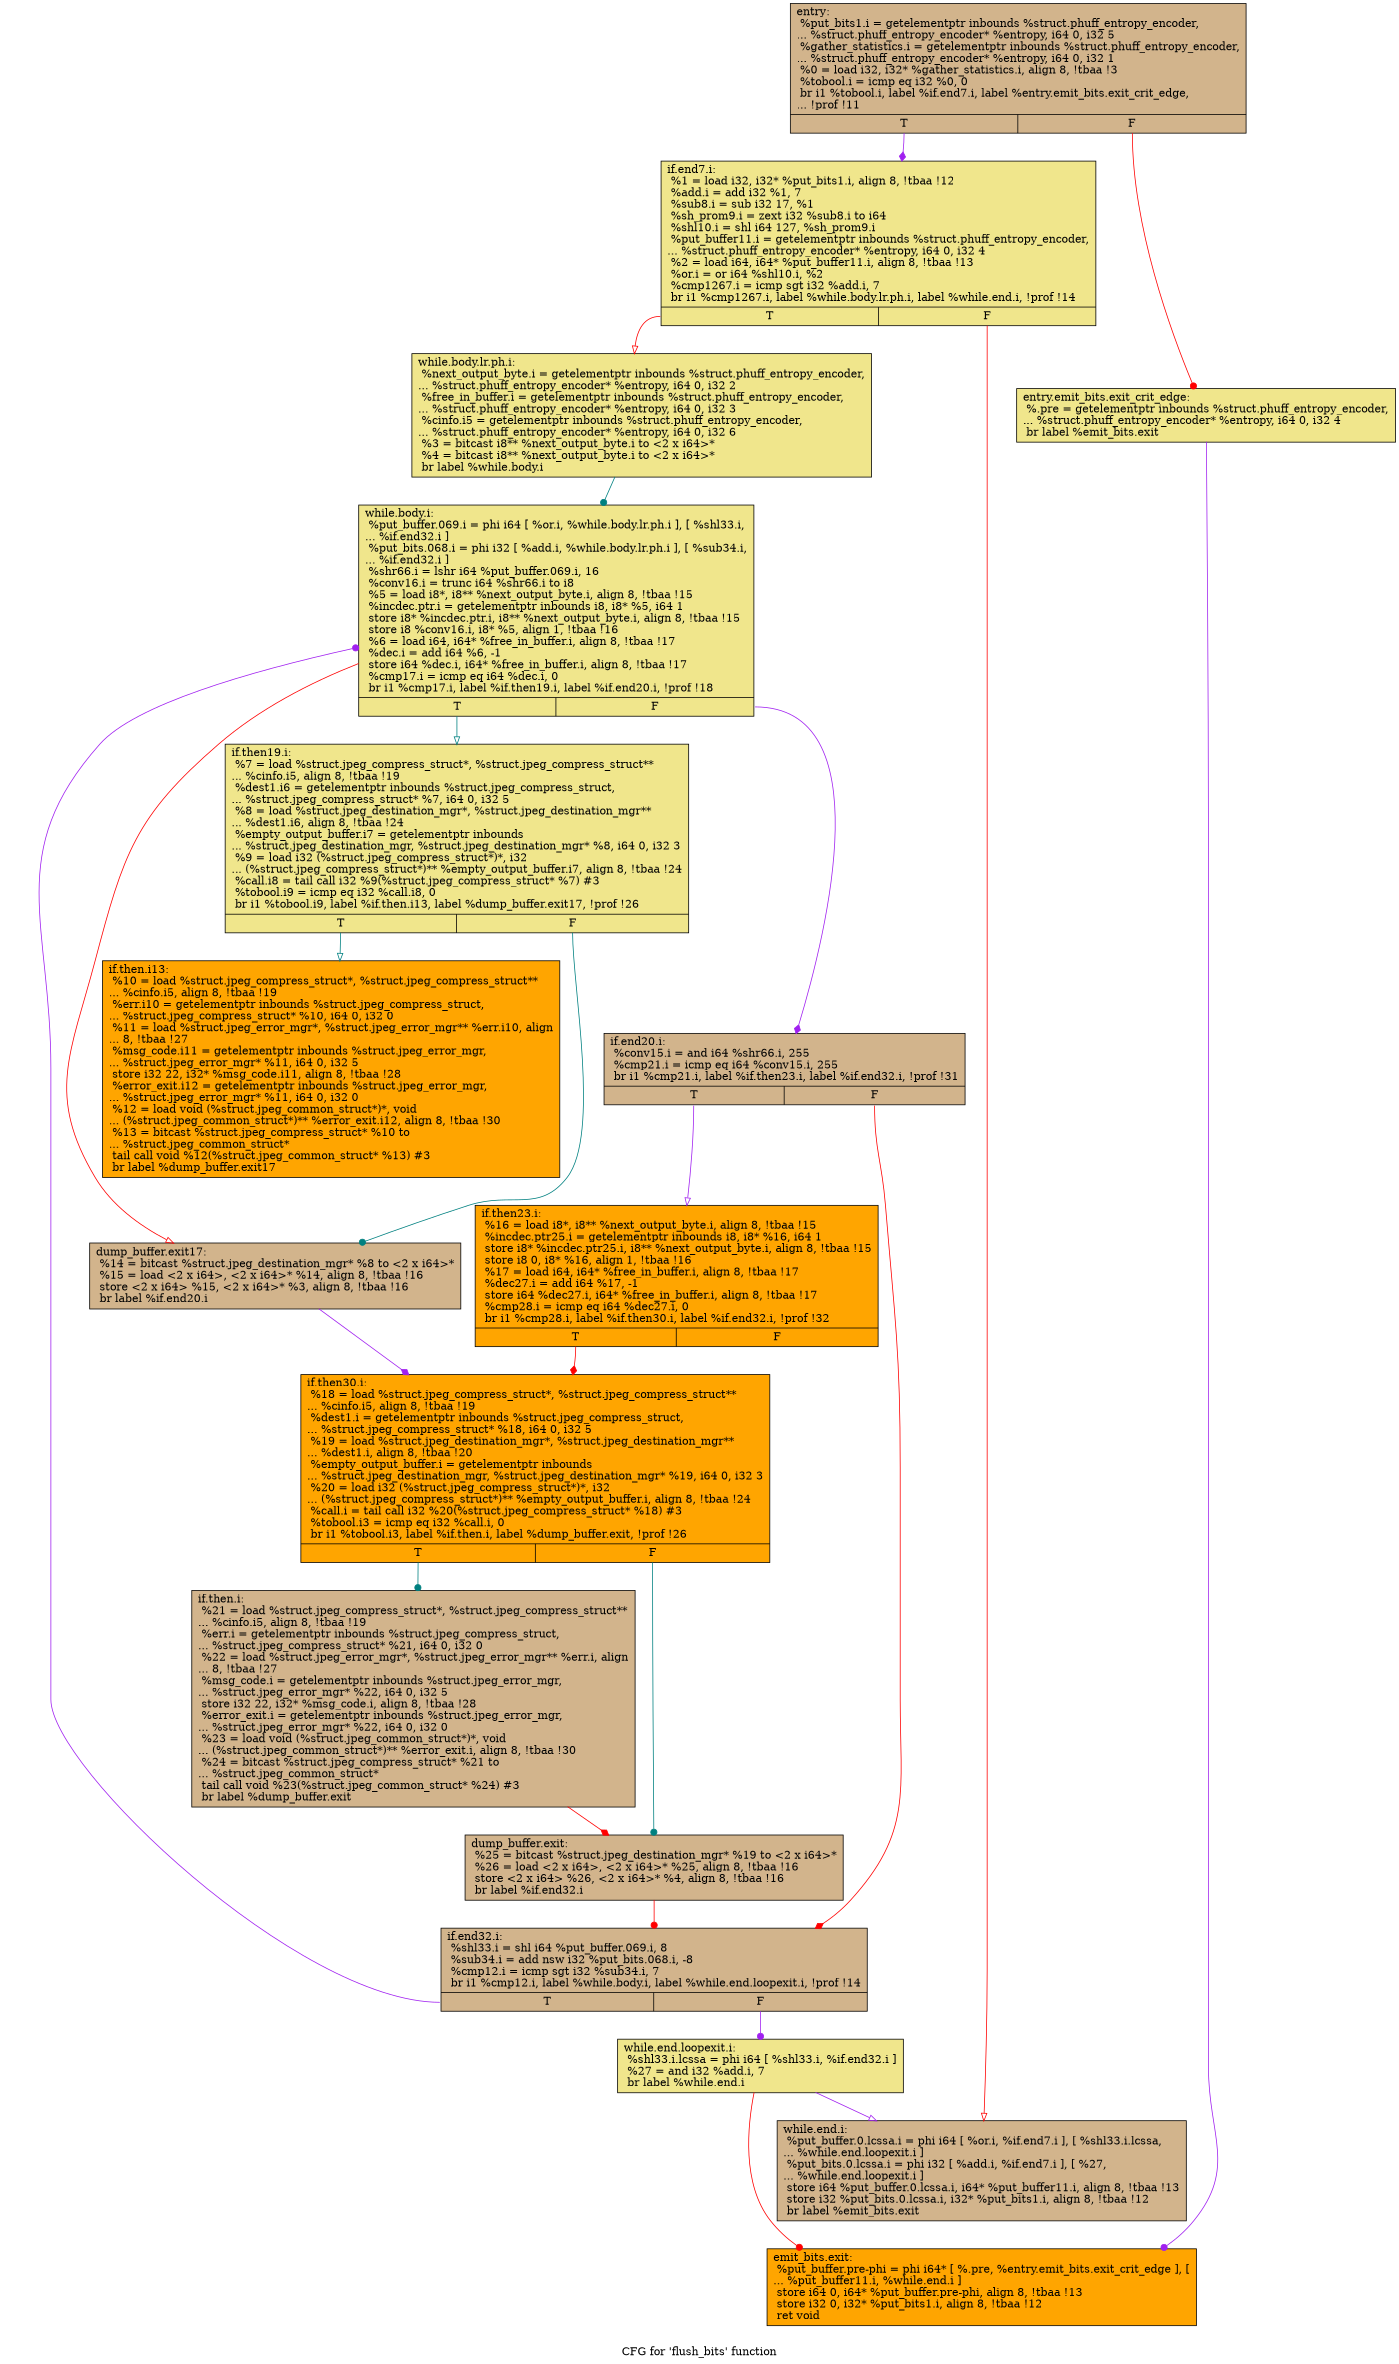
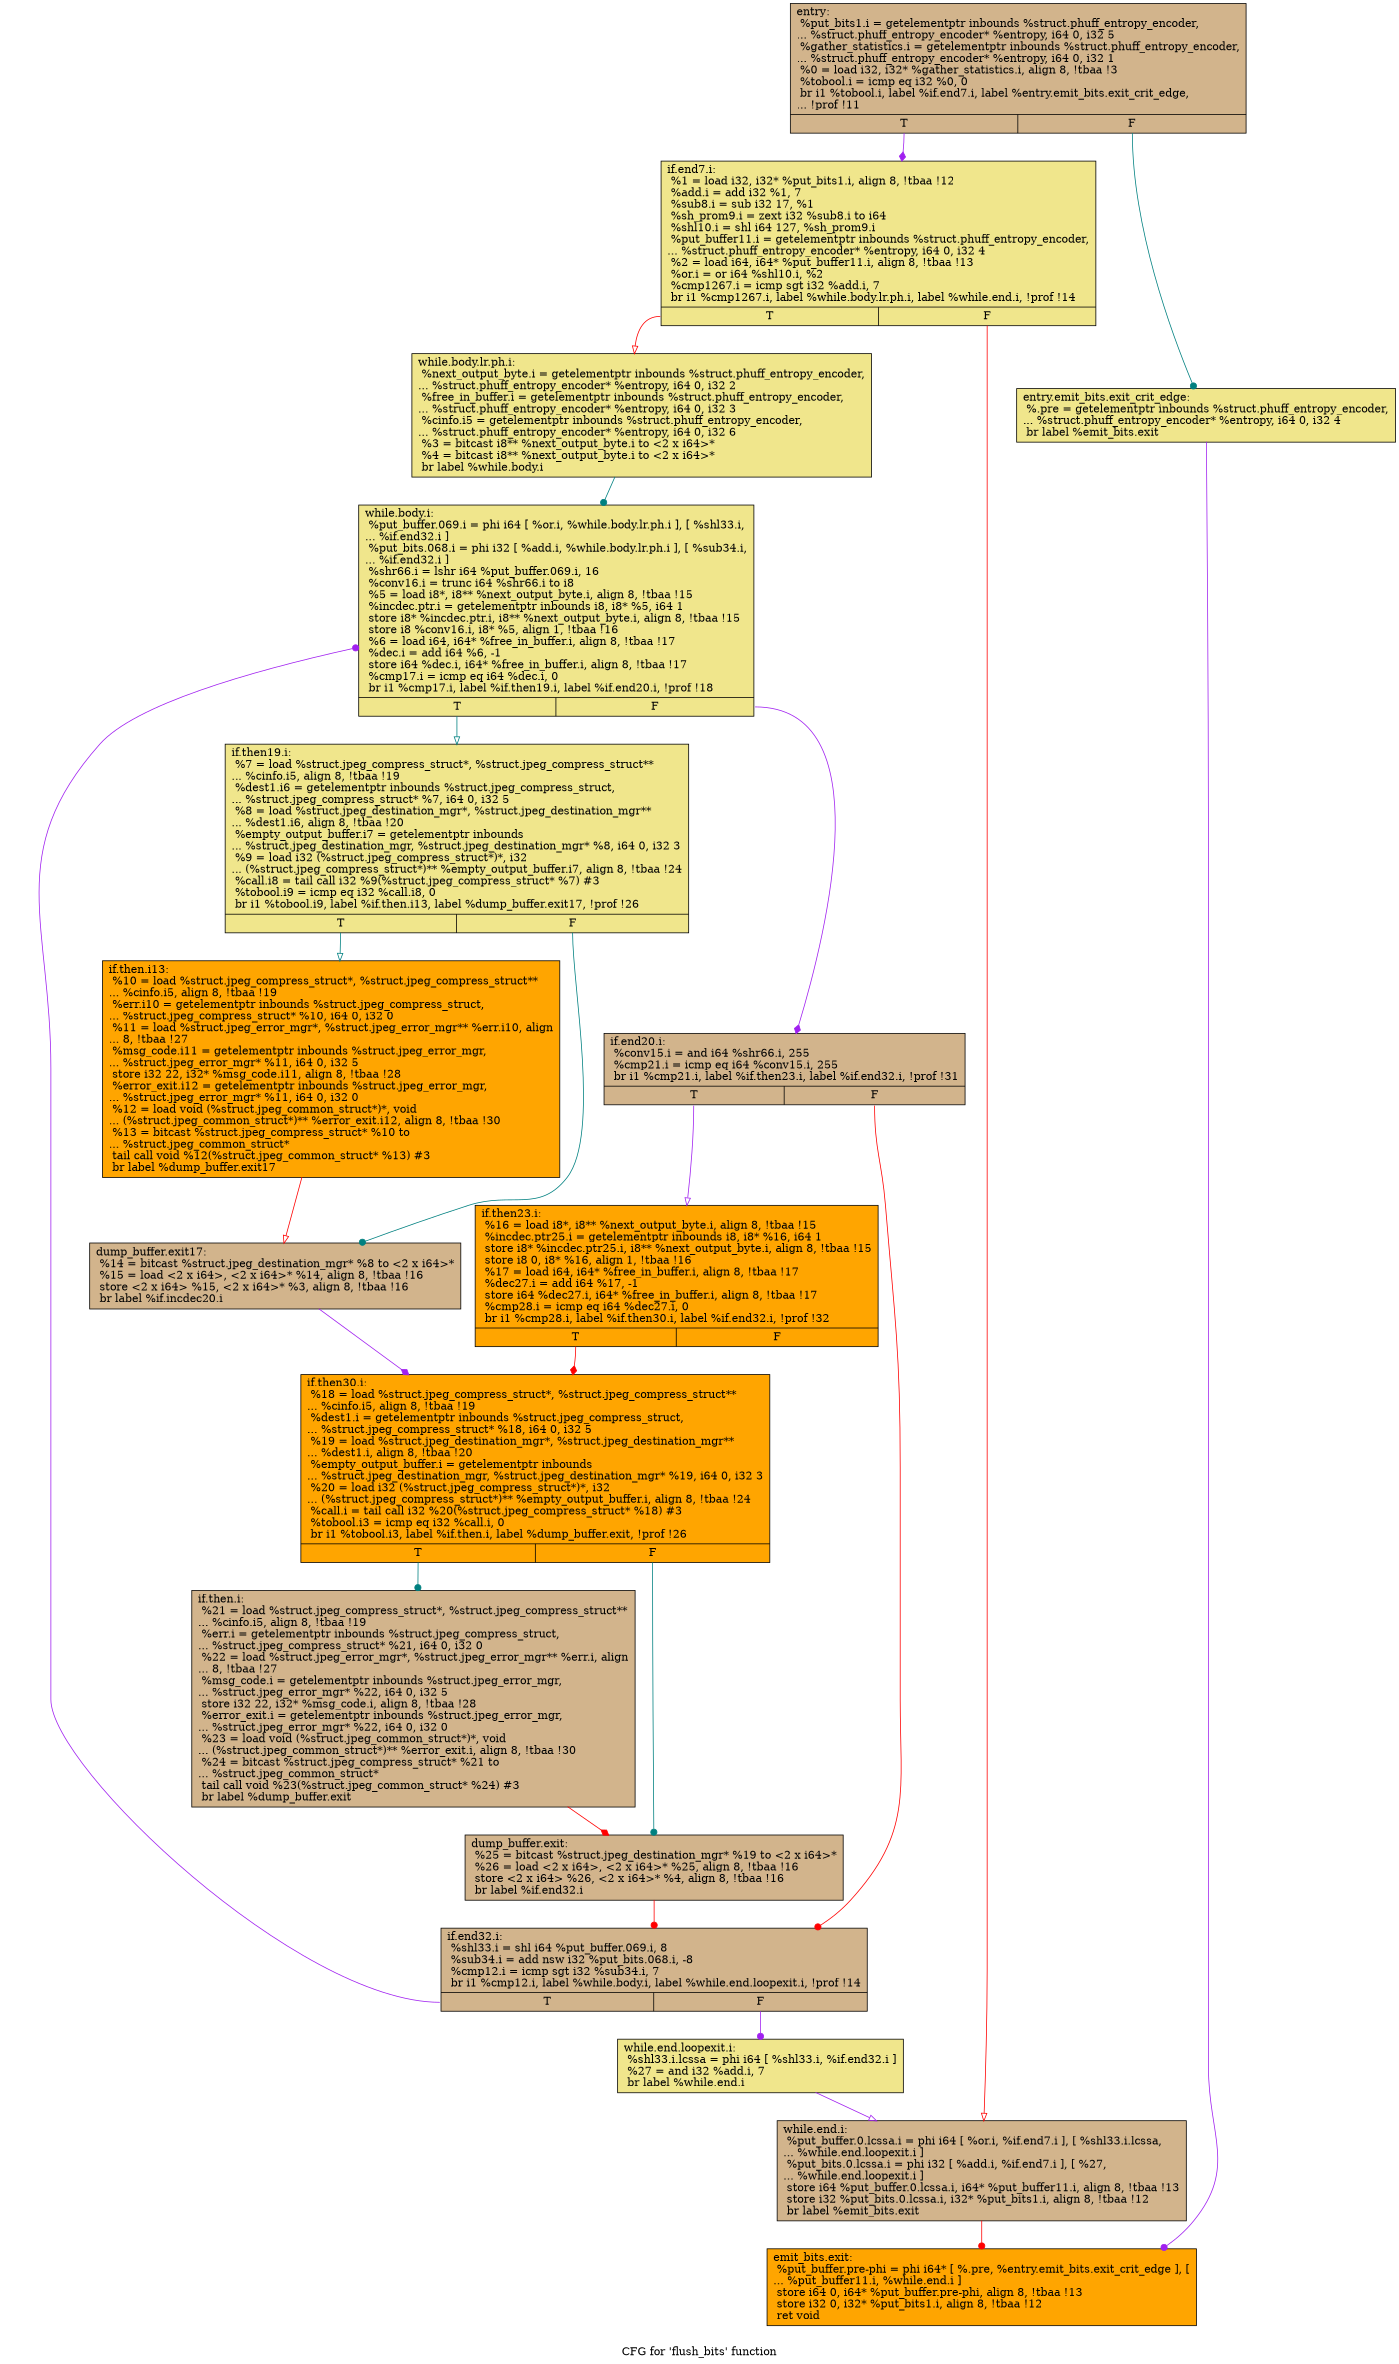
(1151, 261) -> (1151, 261)
(318, 823) -> (318, 823)
(108, 915) -> (294, 1206)
(152, 1299) -> (160, 1299)
(900, 1529) -> (900, 1529)
(752, 2177) -> (982, 2232)
